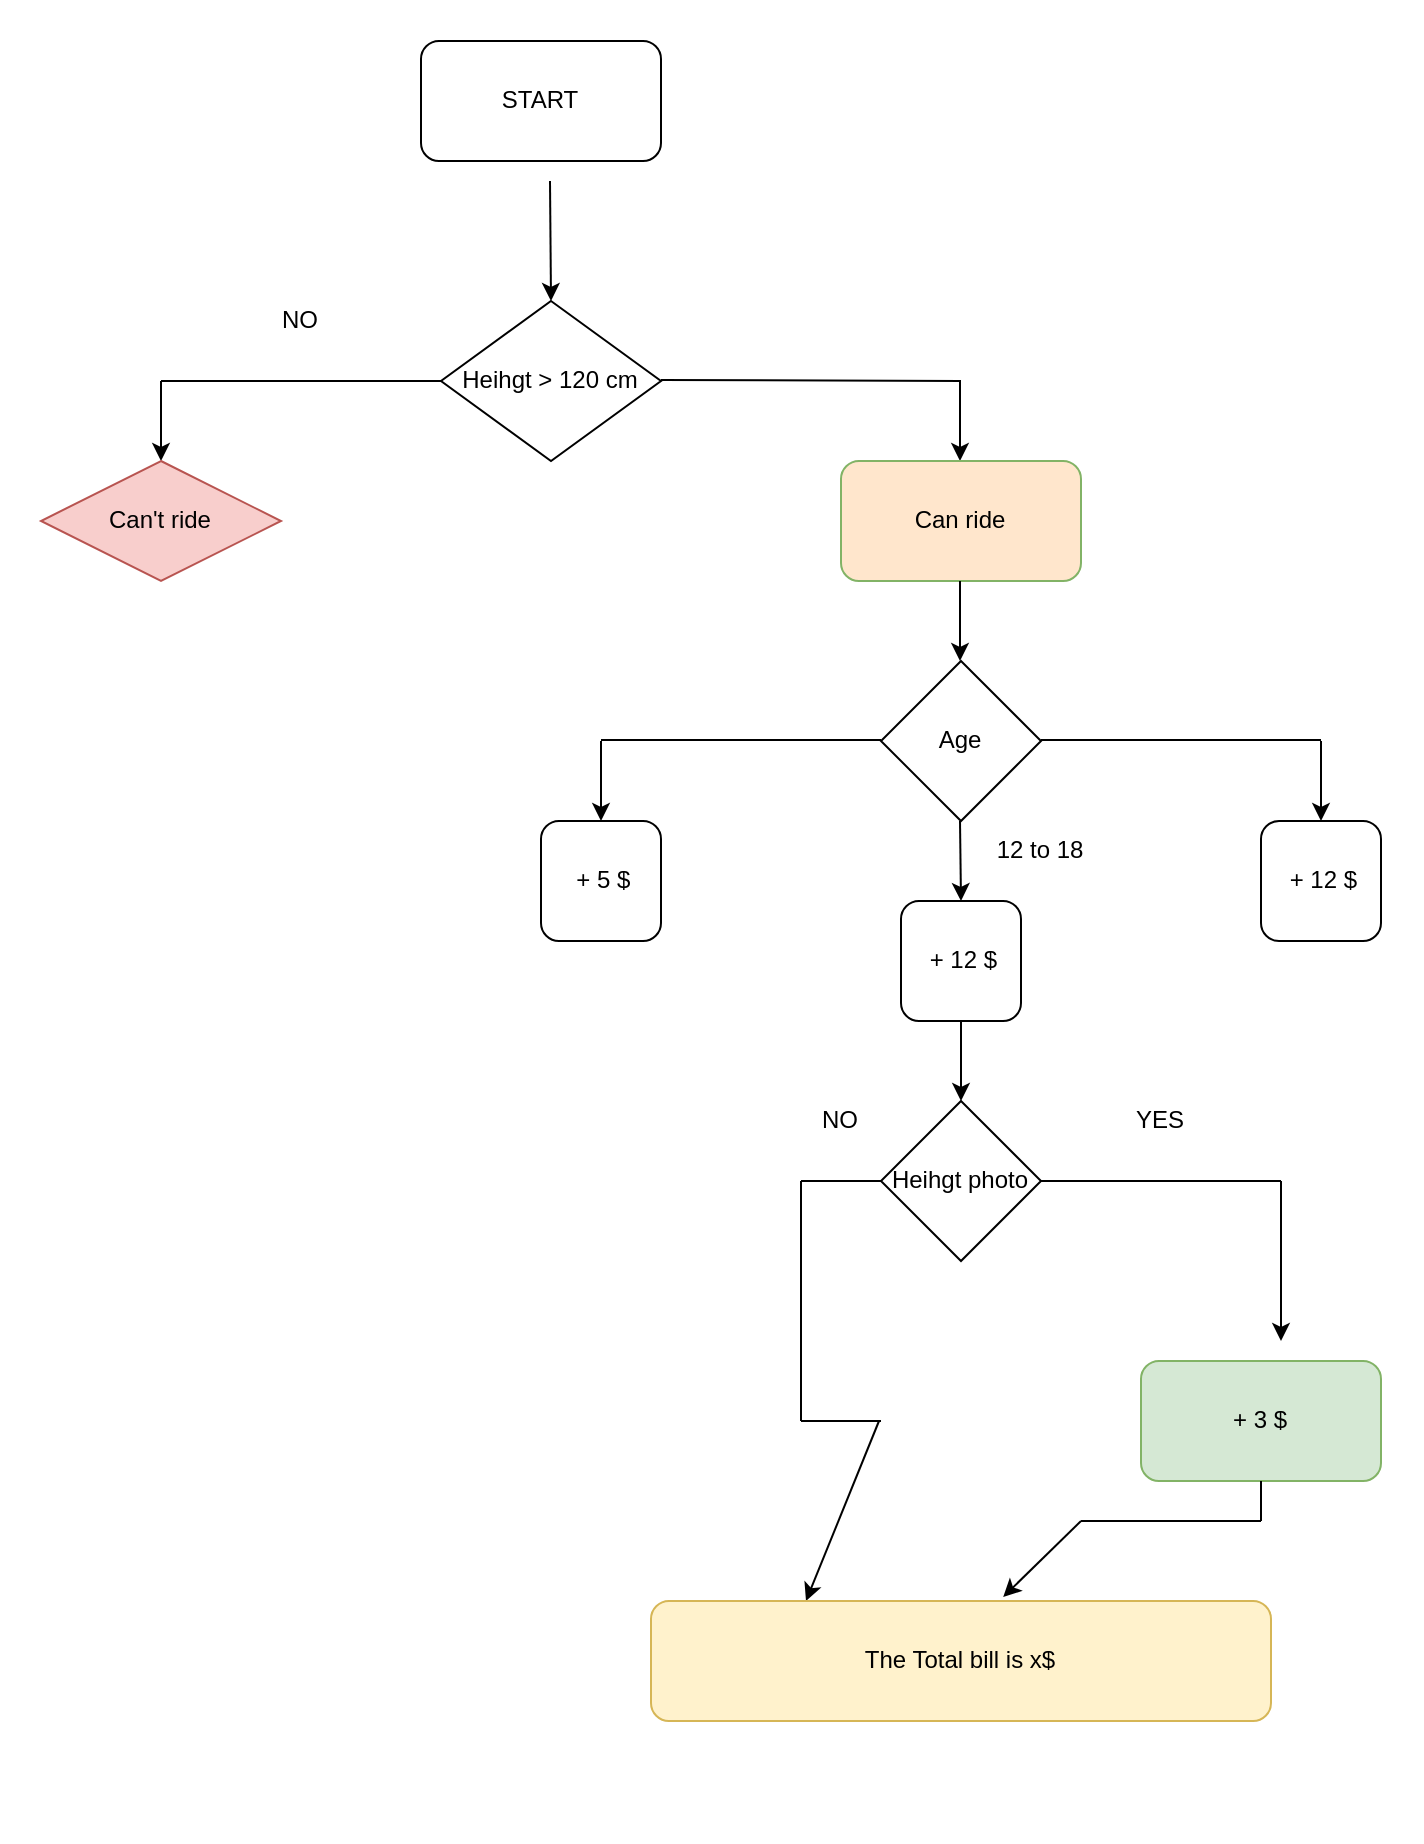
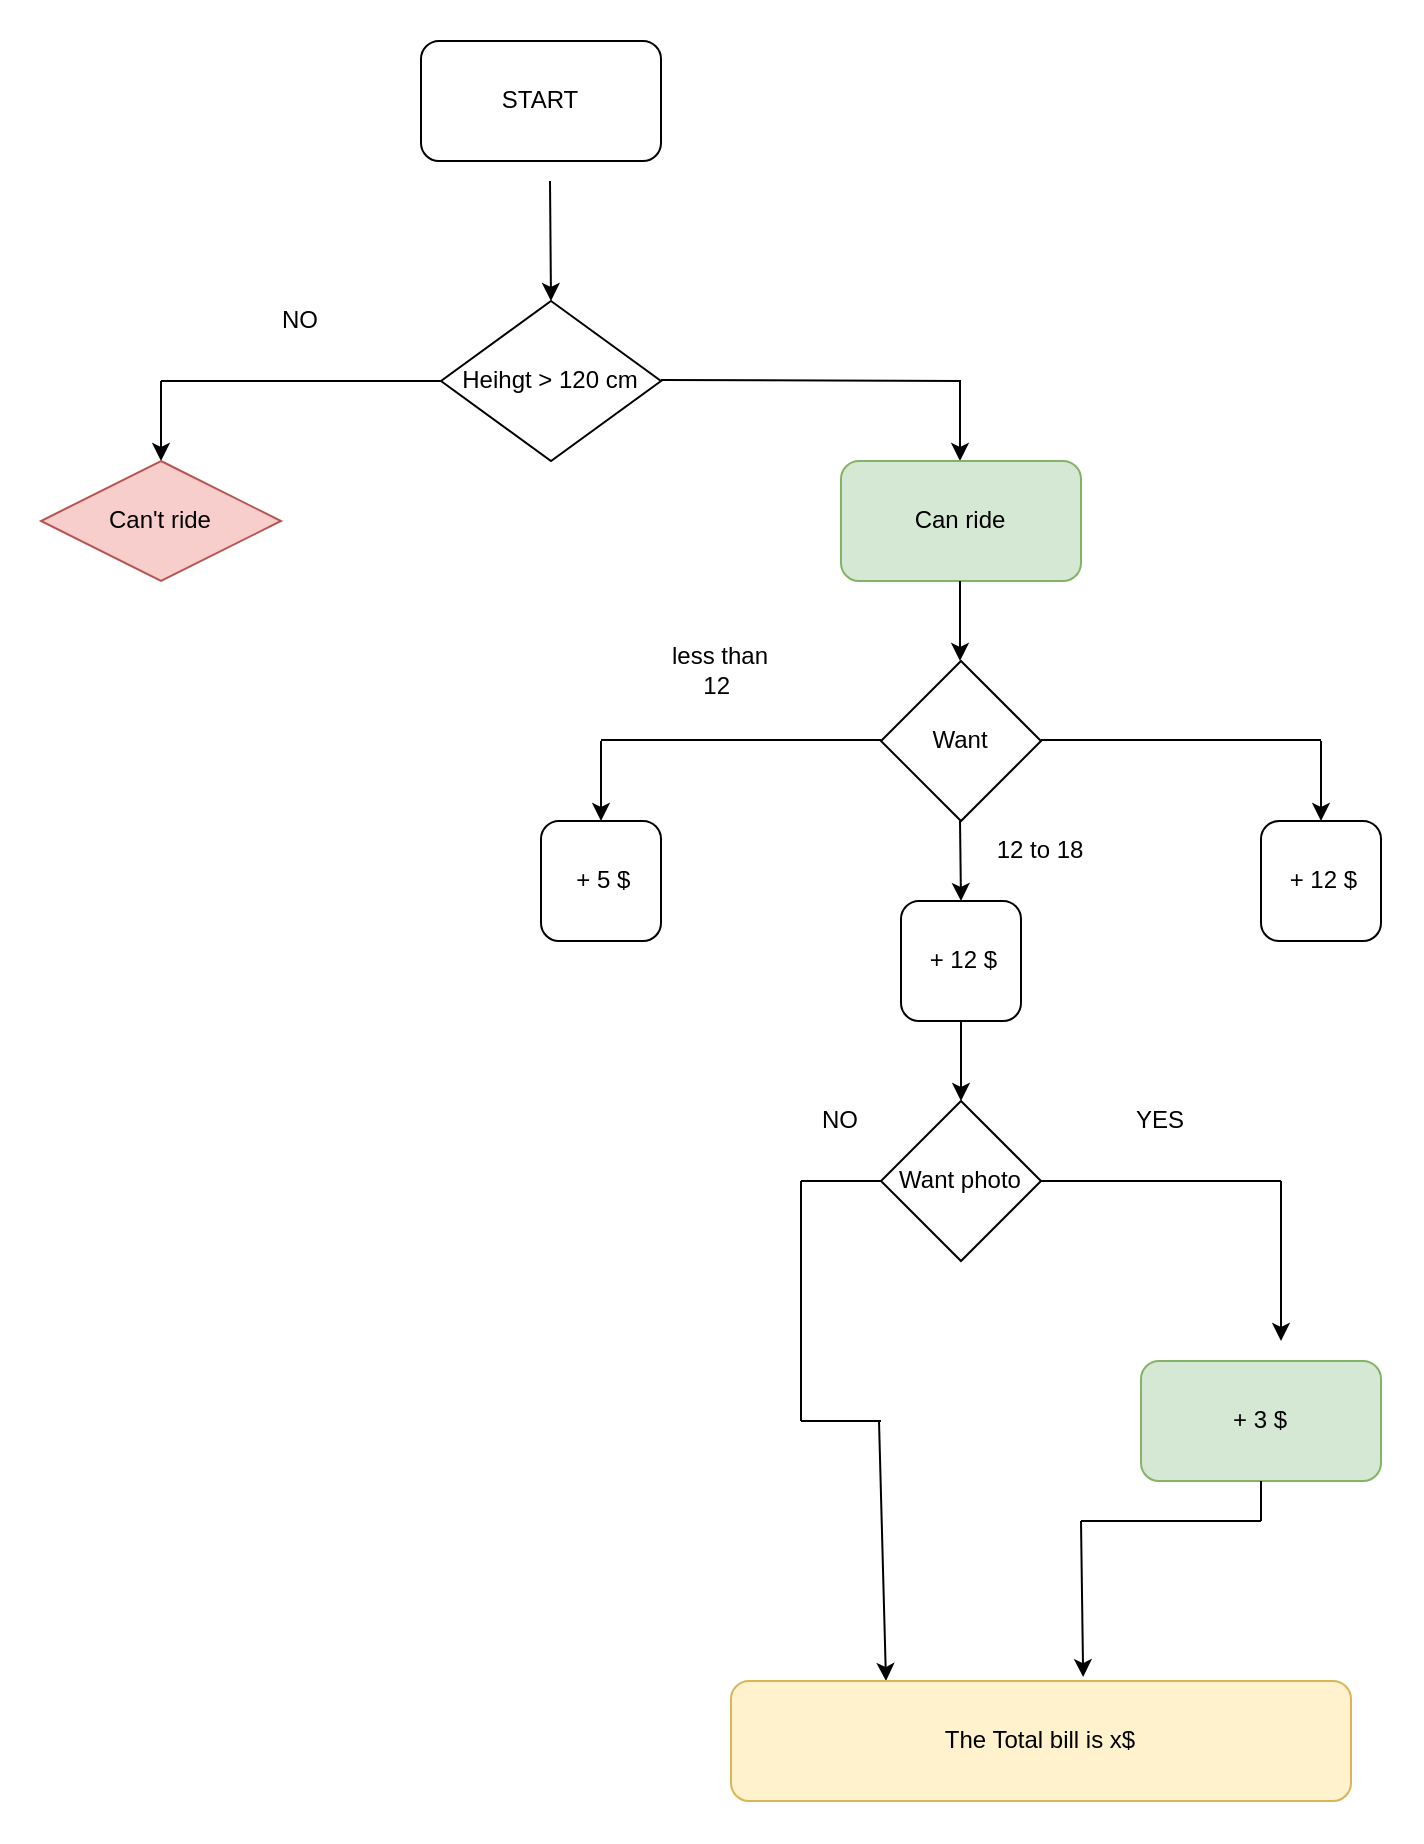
(961, 521) -> (961, 521)
none -> (721, 671)
(961, 741) -> (961, 741)
(961, 1181) -> (961, 1181)
(961, 1661) -> (1041, 1741)
